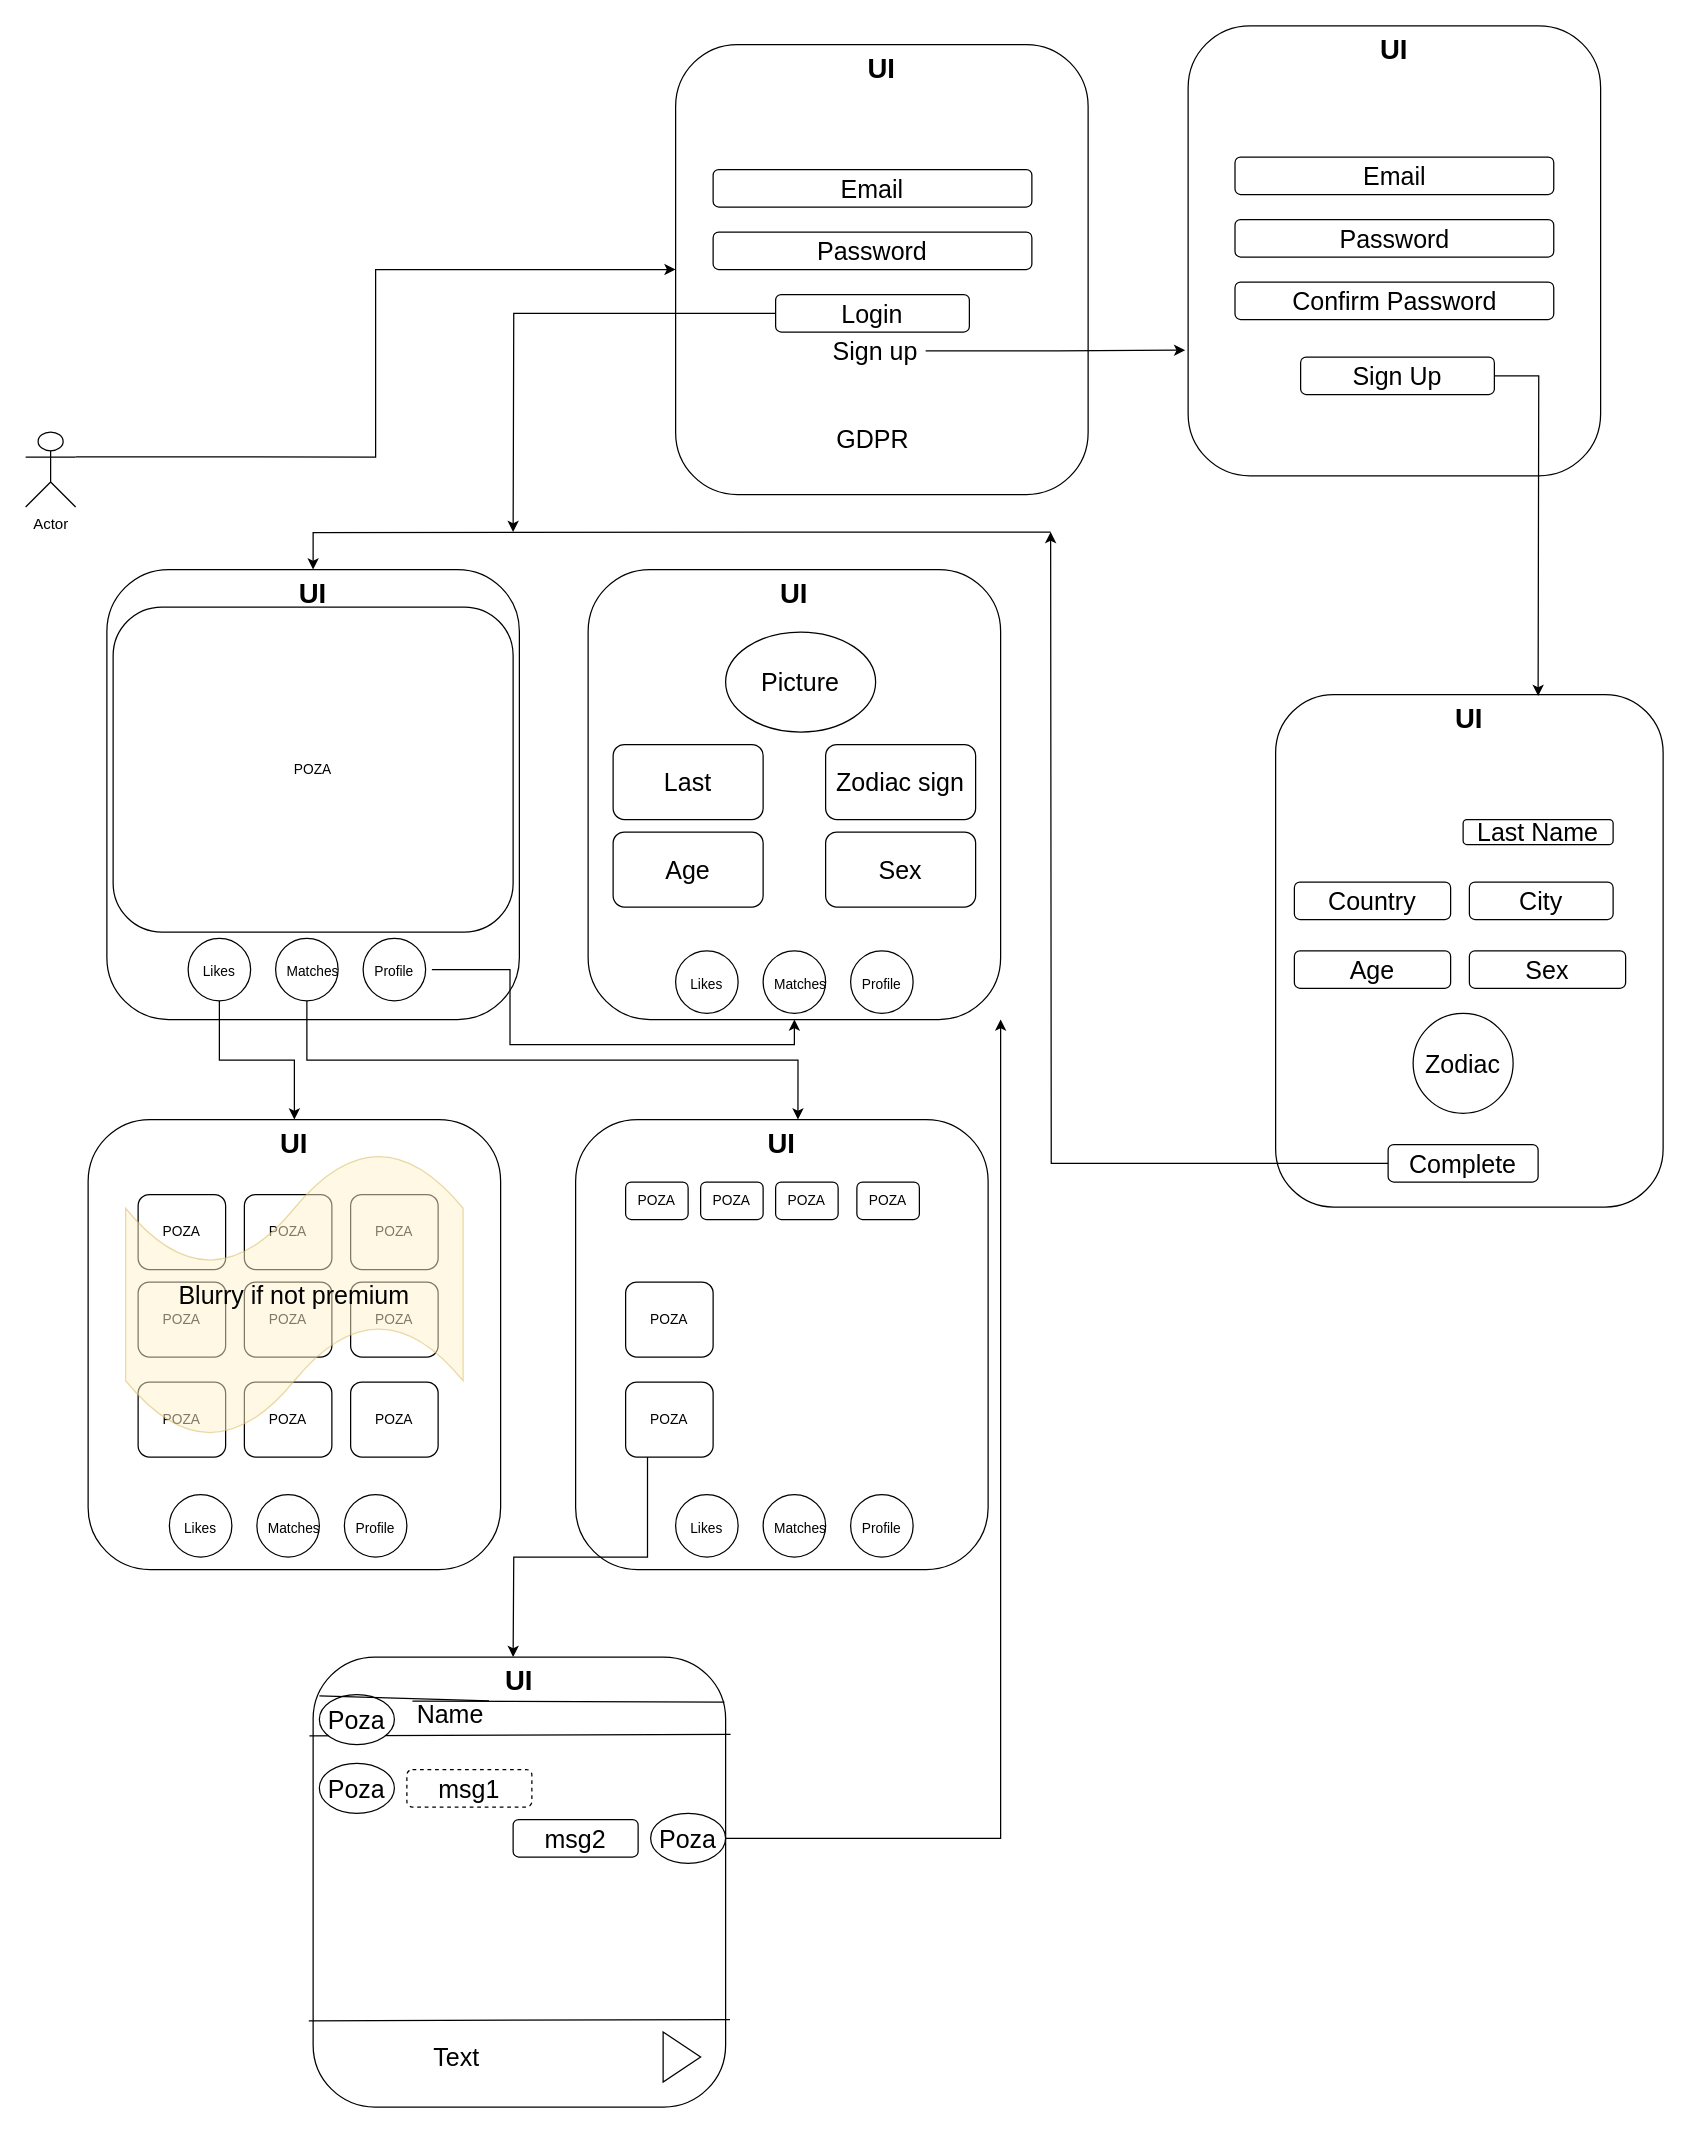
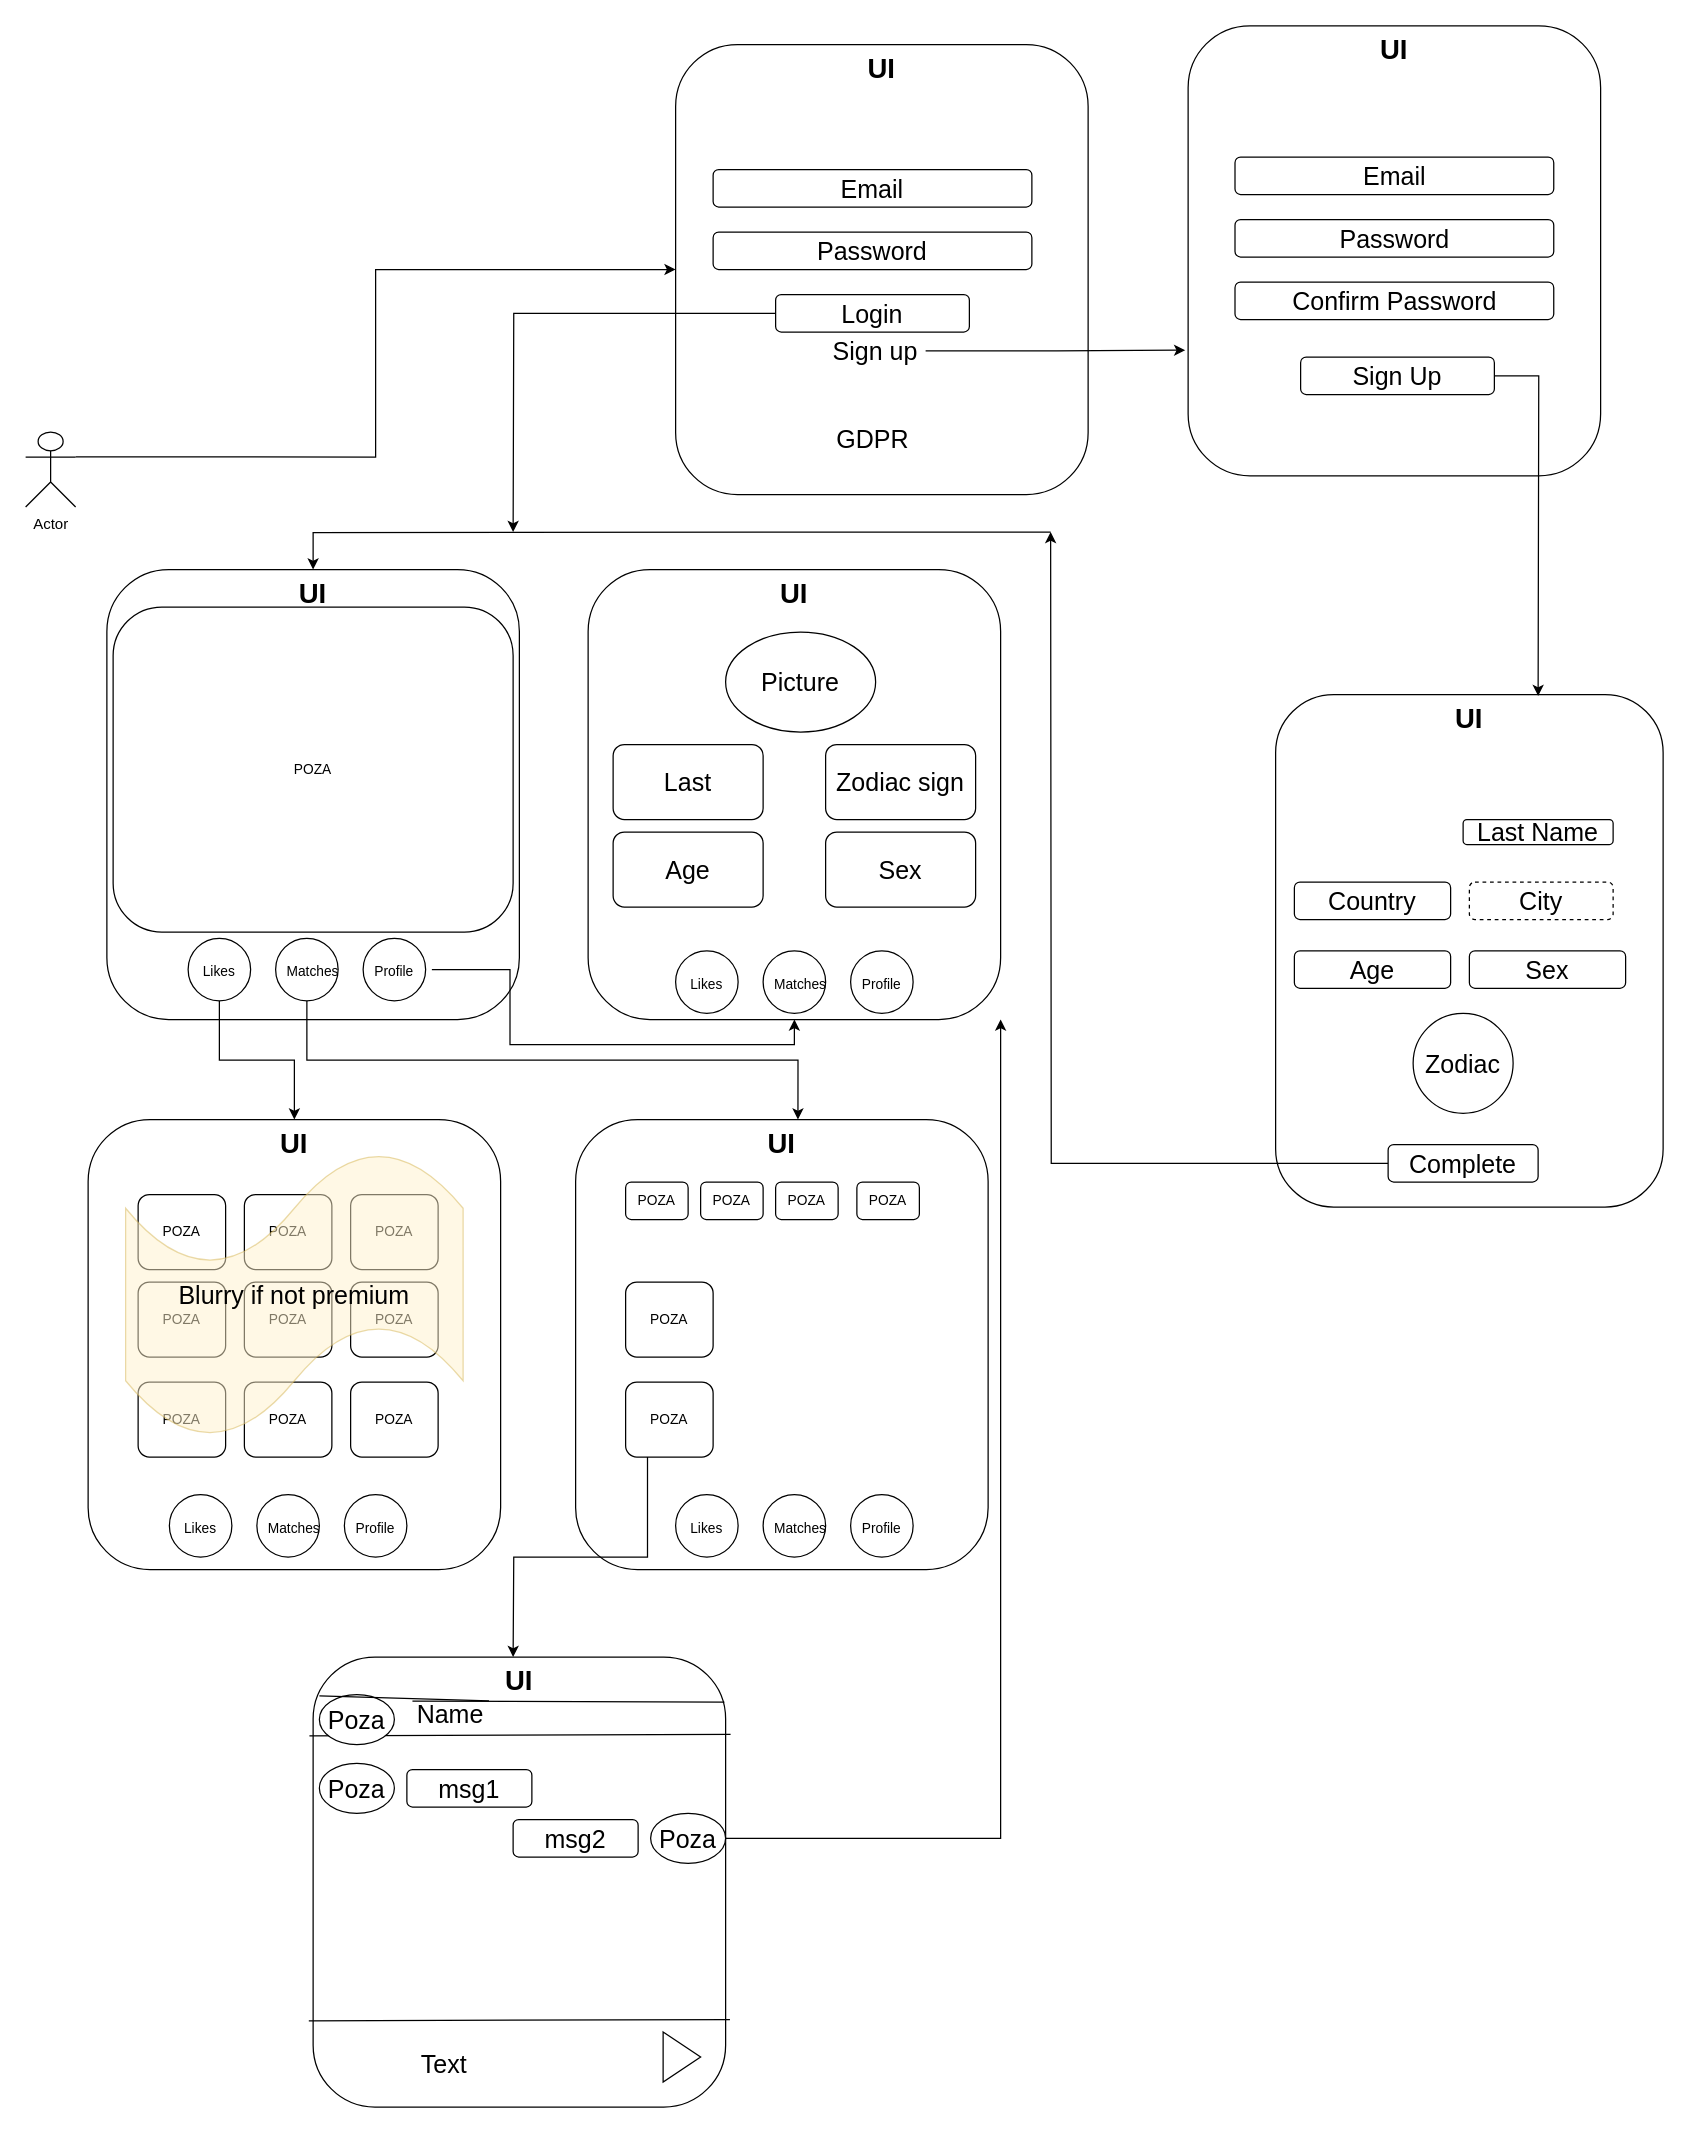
(1541, 901) -> (1541, 901)
(469, 1788) -> (469, 1788)
(457, 2057) -> (444, 2063)
